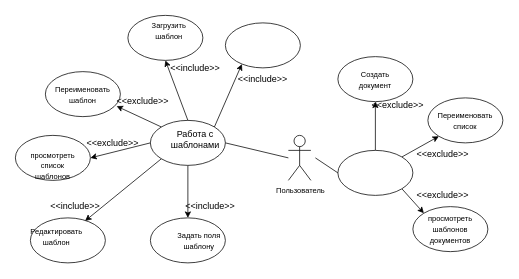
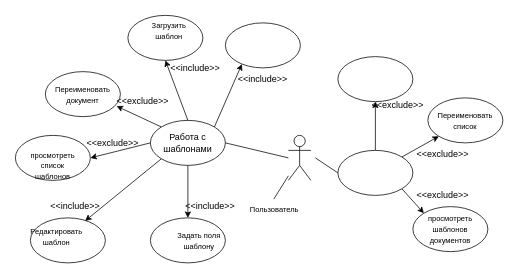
(375, 79) -> none
(83, 94) -> (83, 94)
(195, 139) -> (188, 143)
(300, 190) -> (274, 209)
